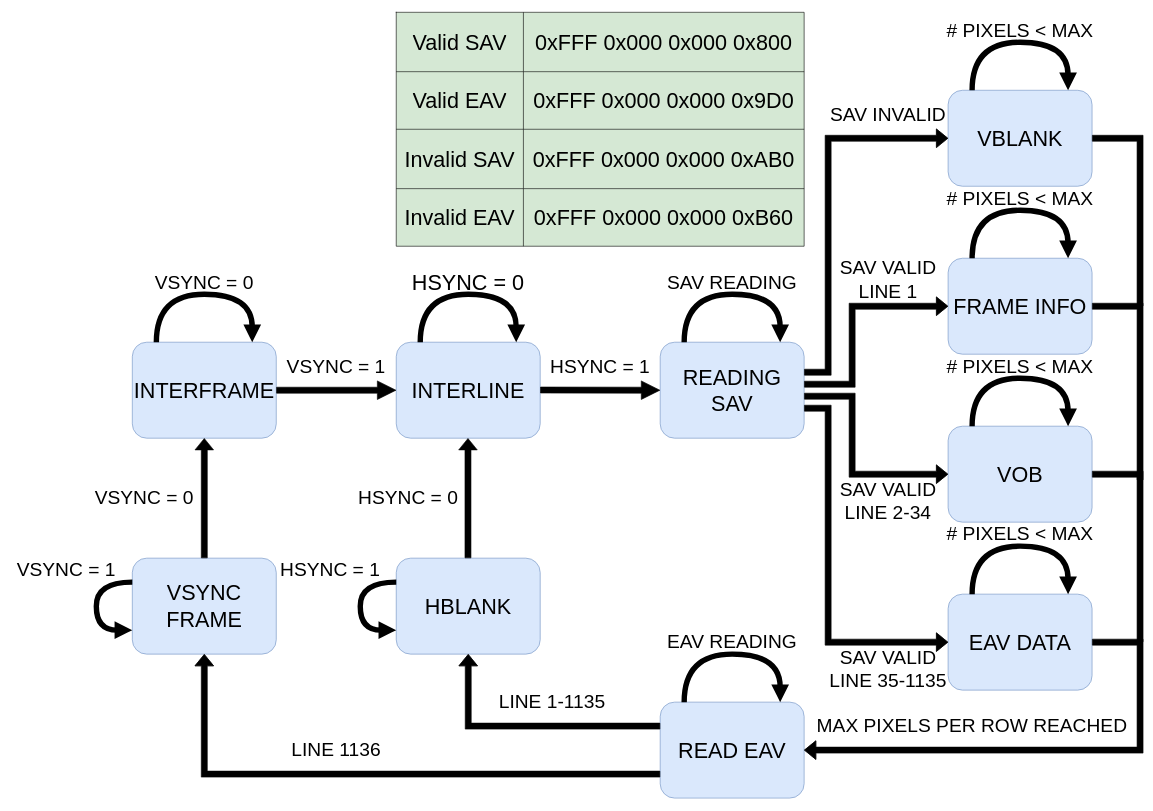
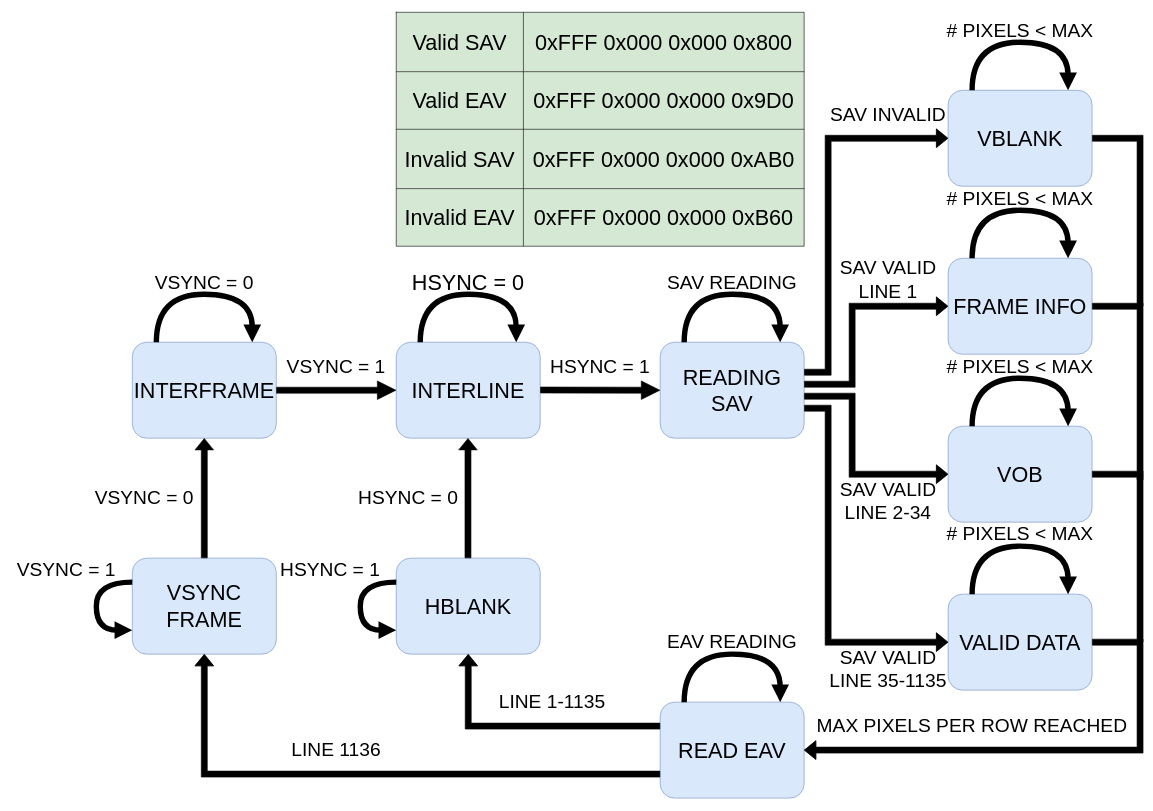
(1020, 642) -> (1020, 642)
